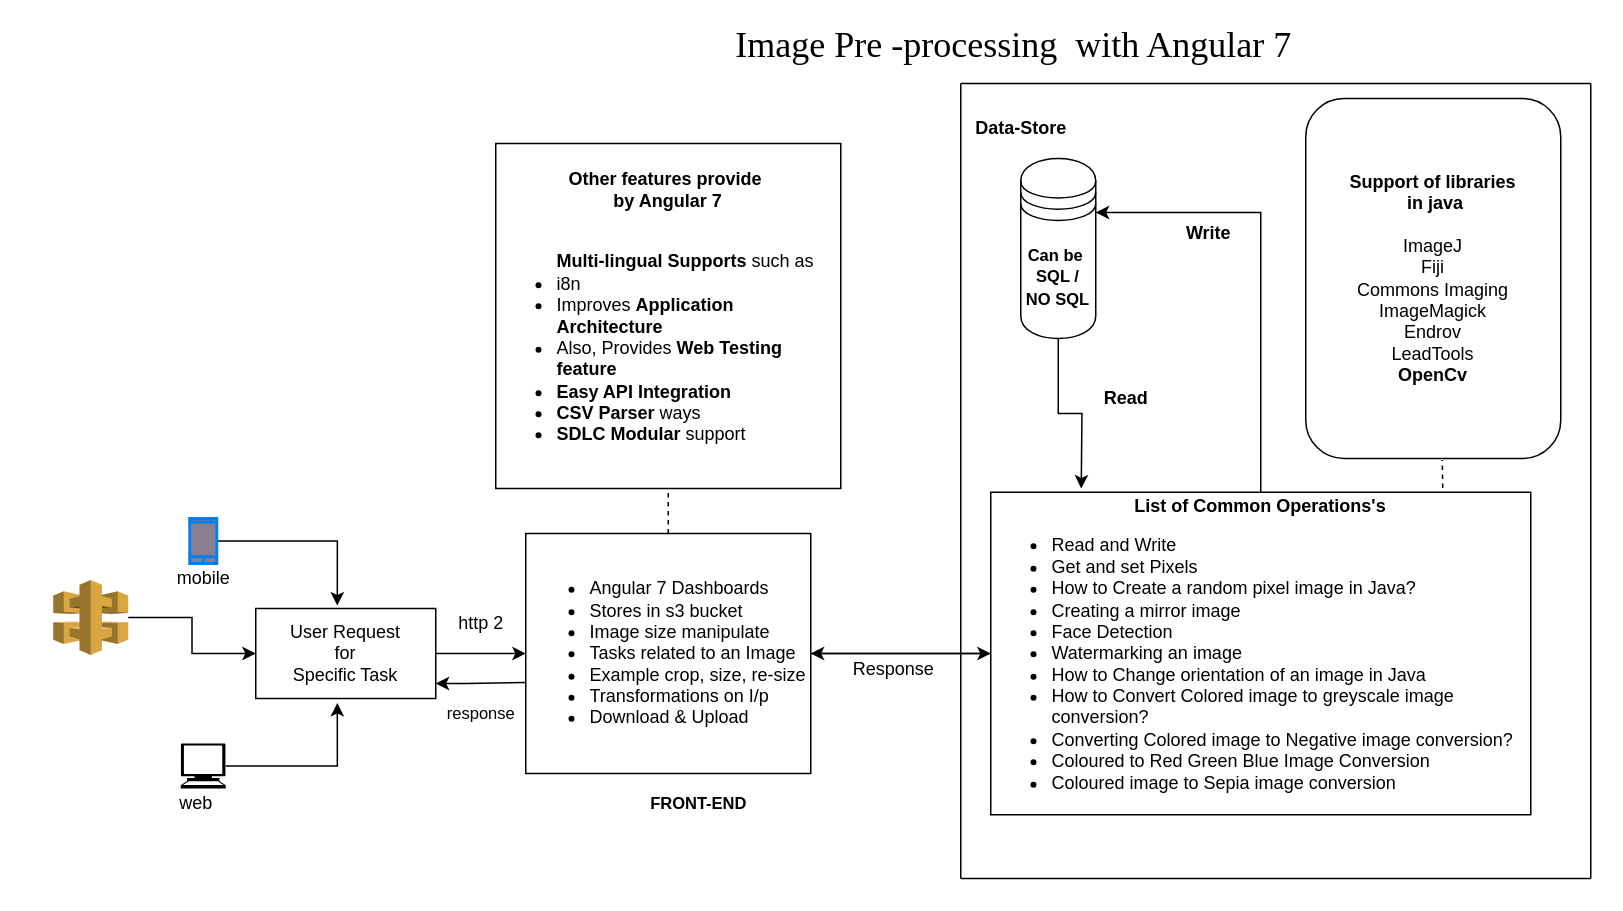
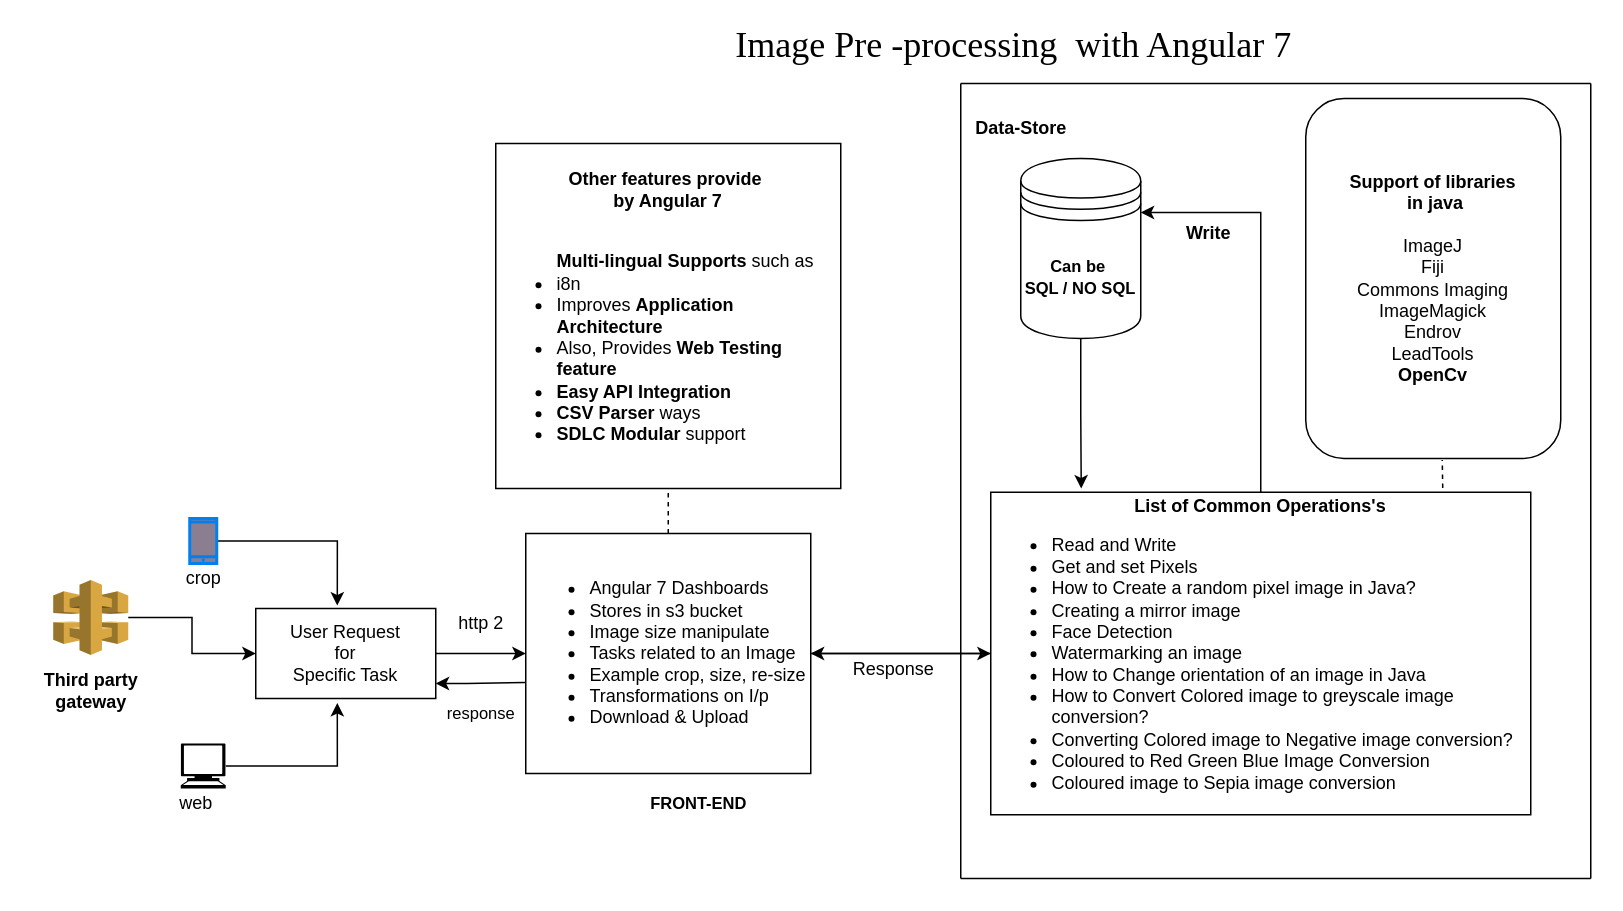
(1058, 248) -> (1081, 248)
(1126, 398) -> none
(204, 578) -> (204, 578)
none -> (91, 691)
